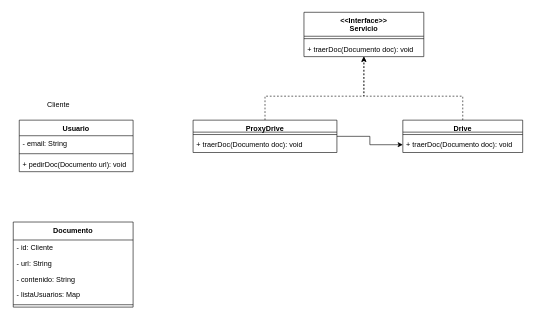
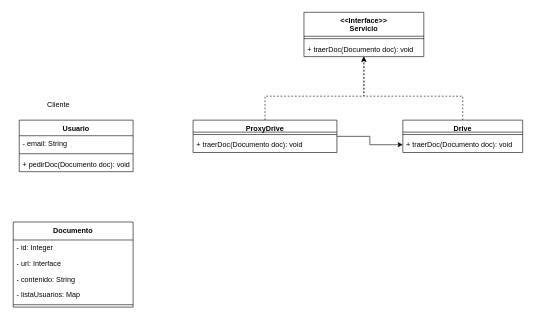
(78, 164) -> (79, 164)
(37, 248) -> (39, 248)
(38, 264) -> (45, 264)
